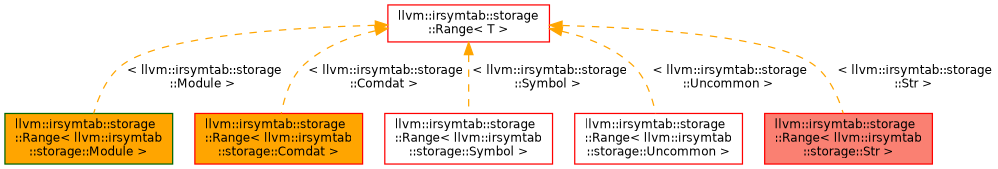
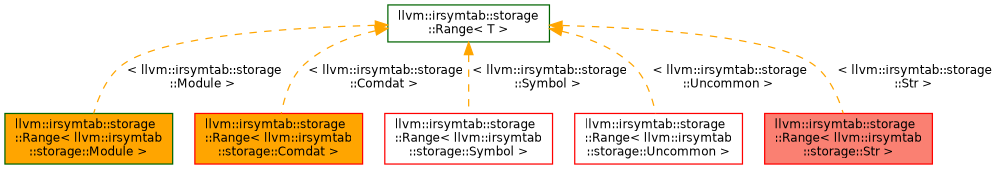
(469, 23) -> (469, 23)
